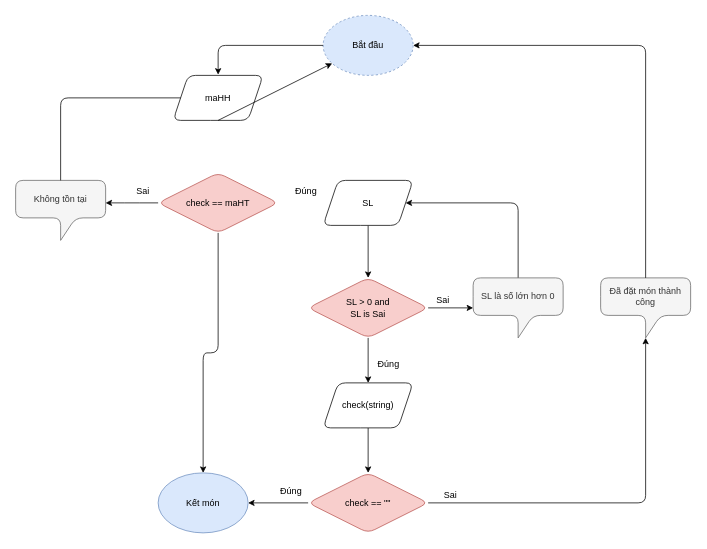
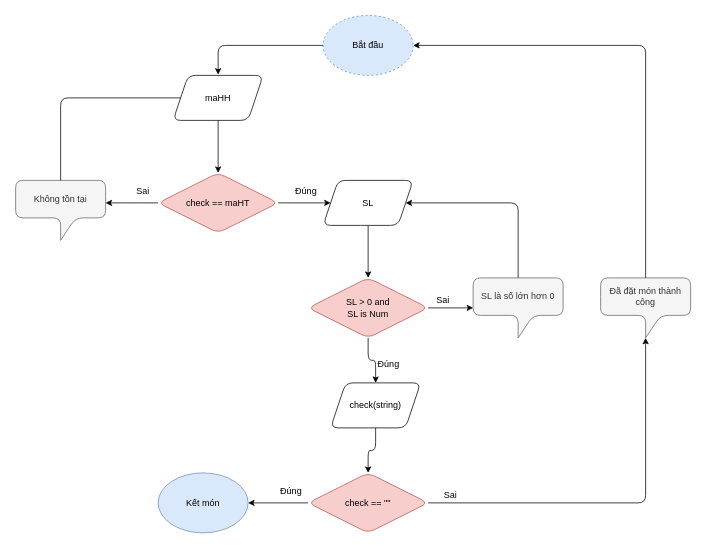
(273, 93) -> (218, 166)
(368, 308) -> (368, 308)
(209, 353) -> (324, 203)
(368, 405) -> (375, 405)
